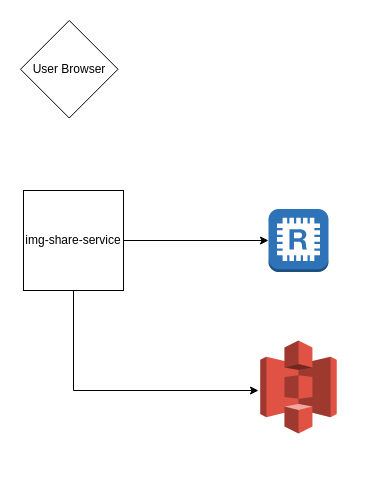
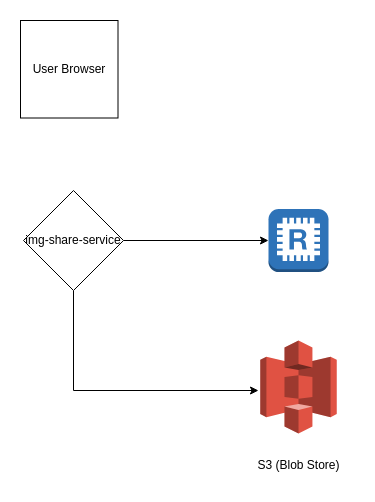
(69, 69) -> (69, 69)
(74, 241) -> (74, 241)
none -> (299, 466)
